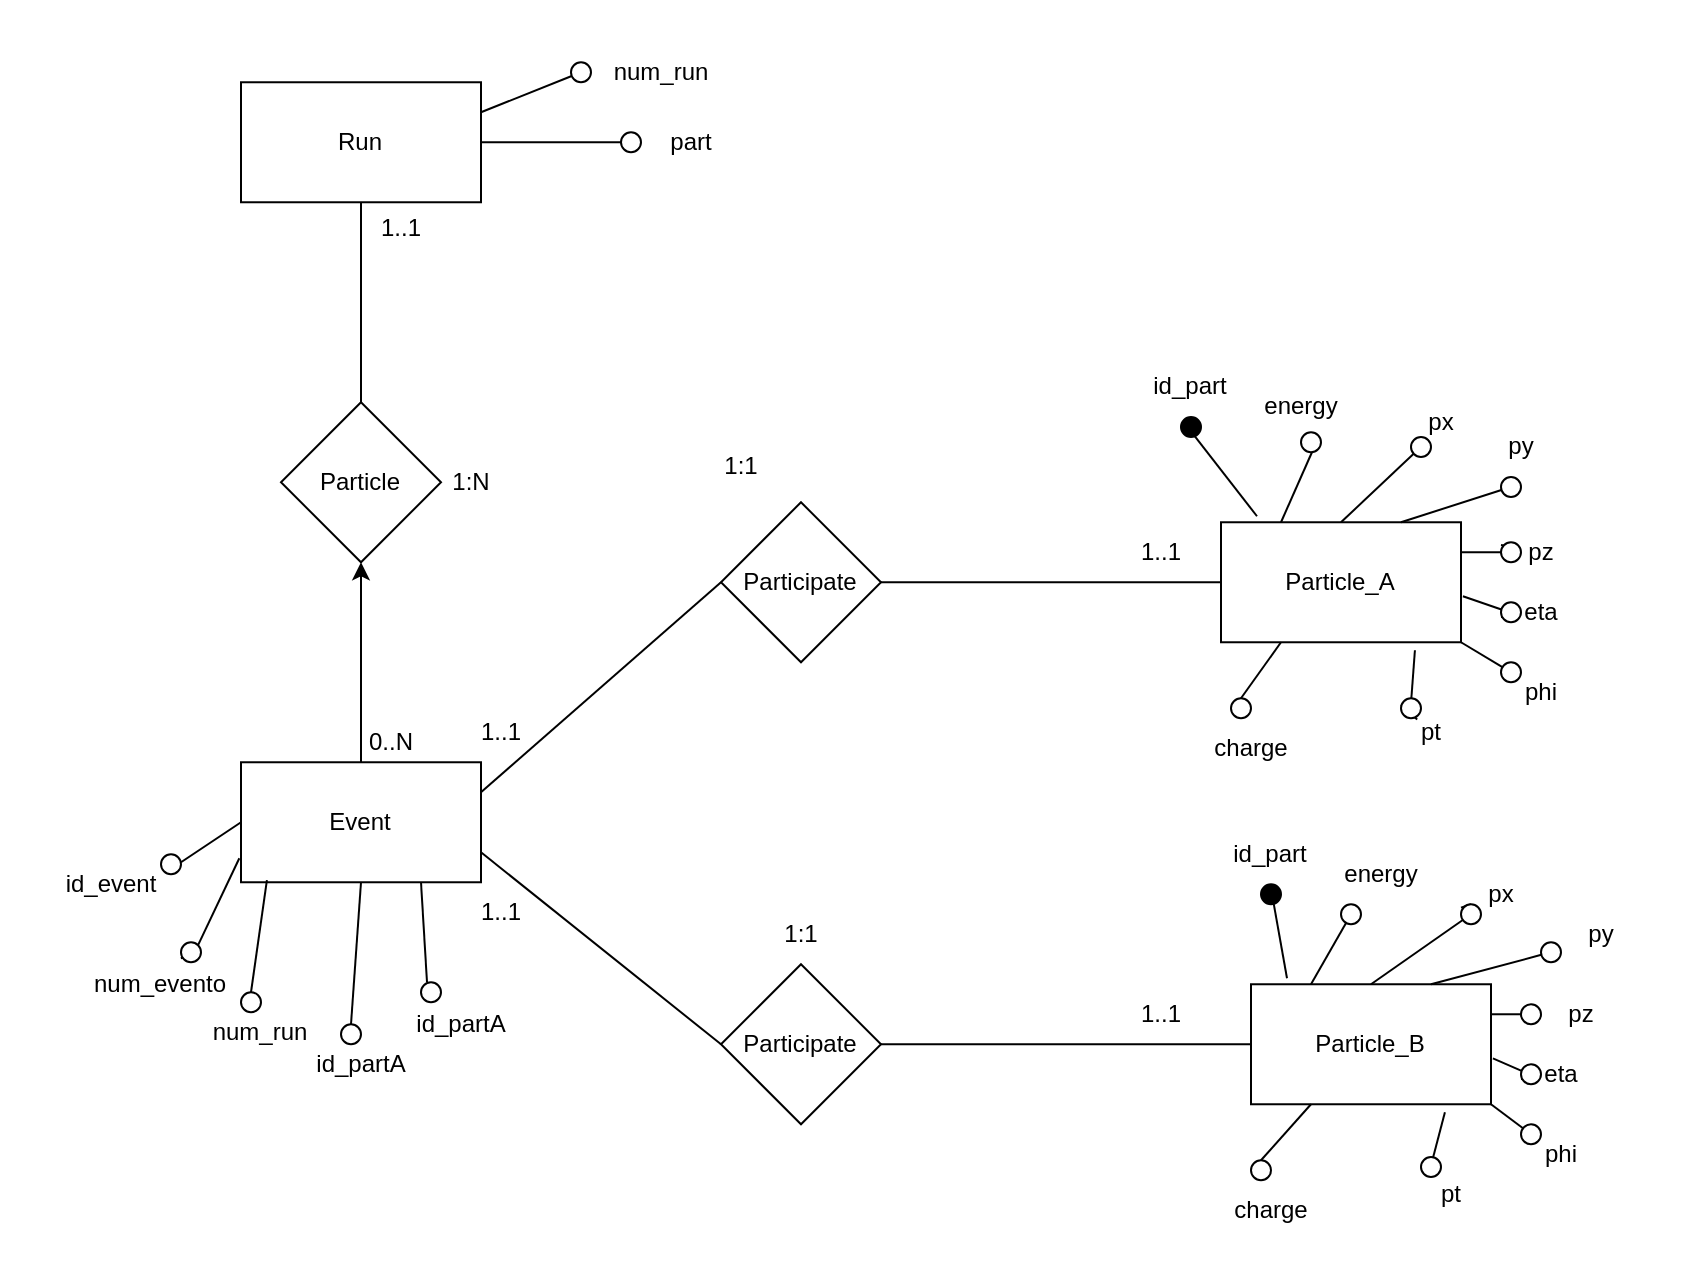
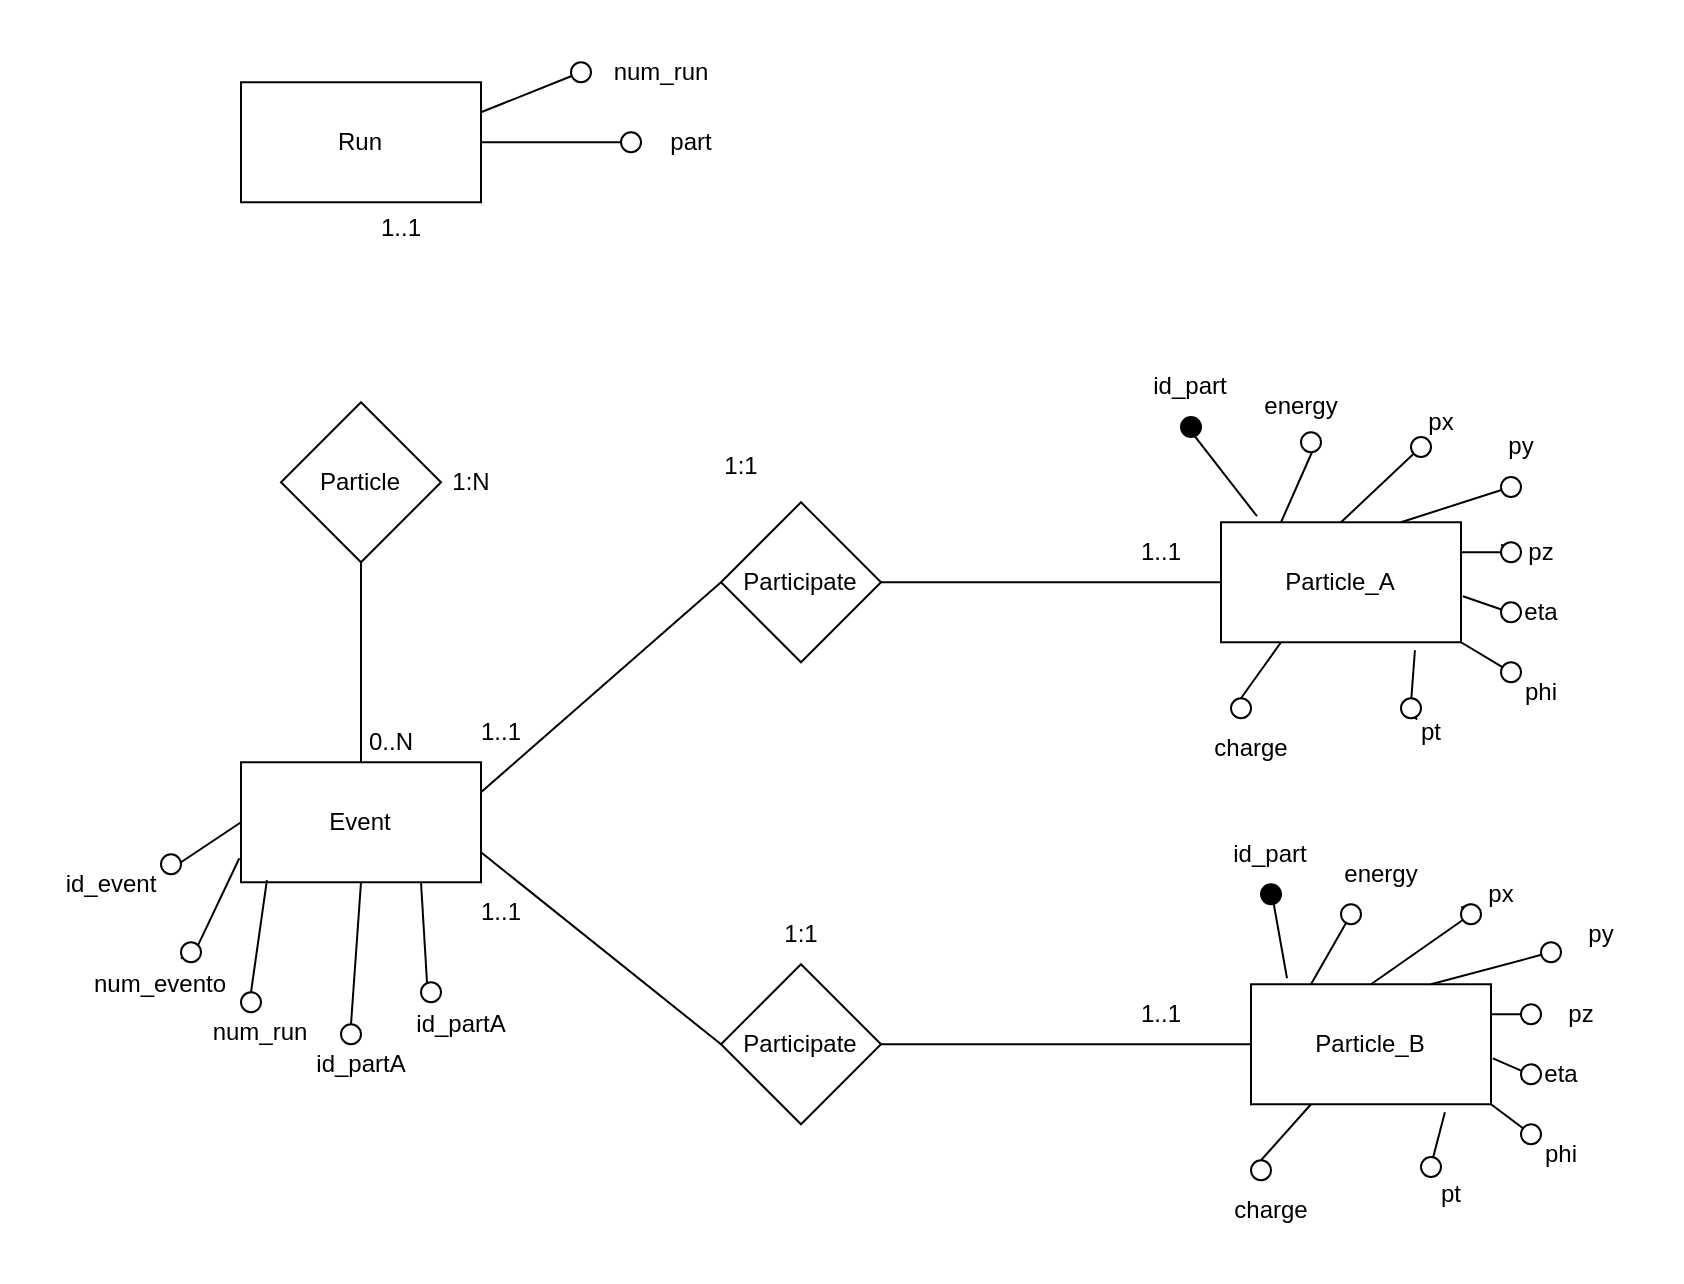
(361, 302) -> none
(361, 577) -> (361, 571)
